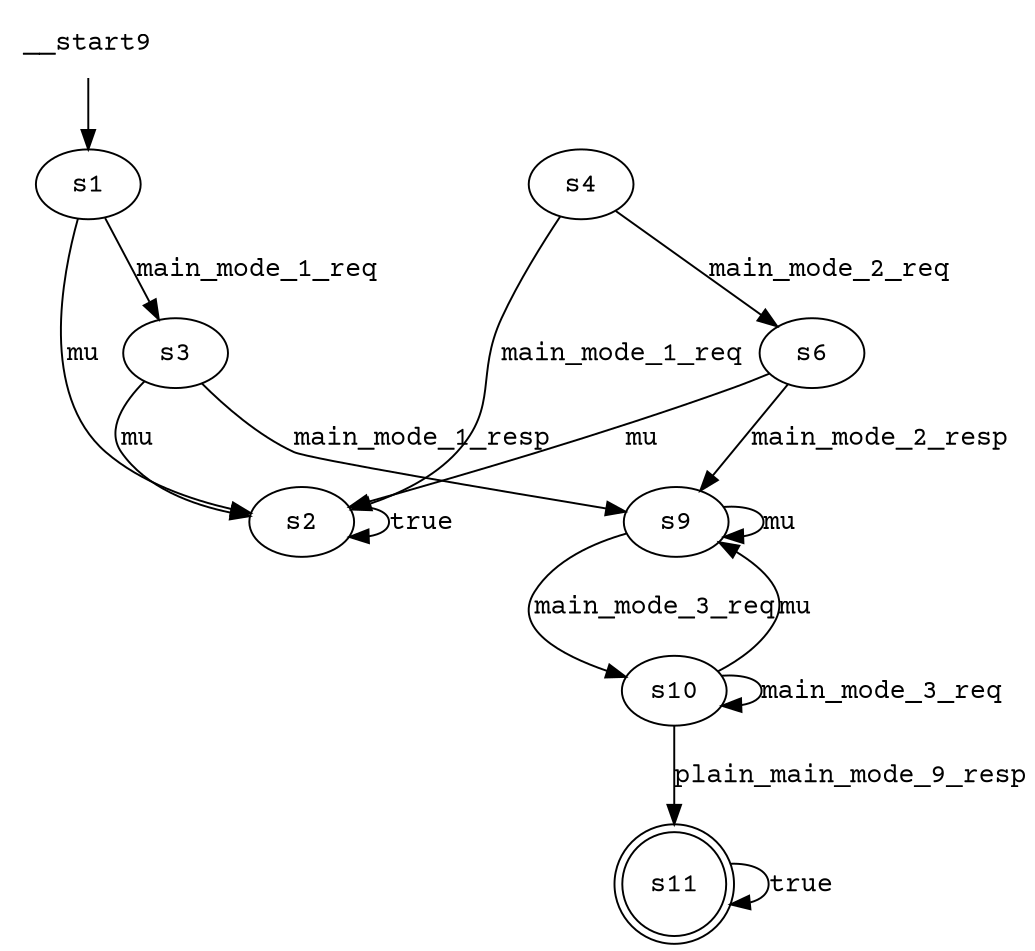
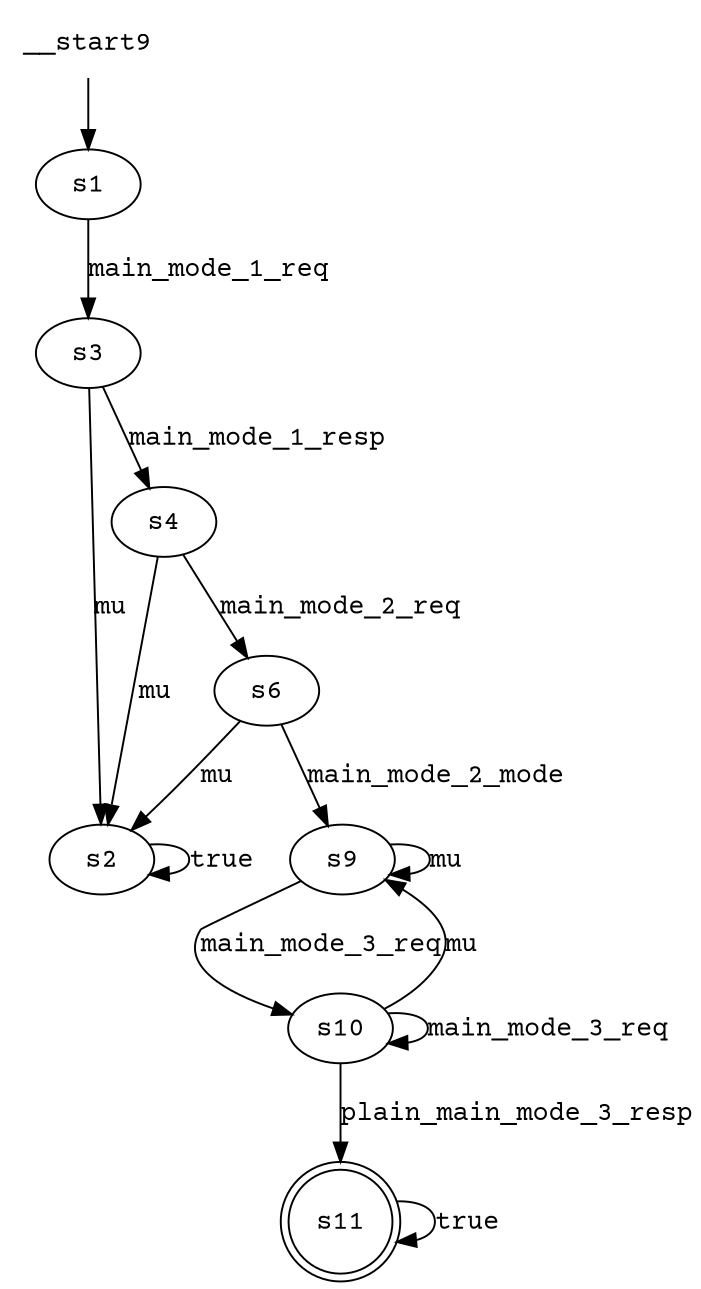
(622, 353) -> (155, 691)
(75, 408) -> none
(881, 438) -> (437, 775)
(393, 472) -> (122, 429)
(851, 775) -> (517, 1113)
